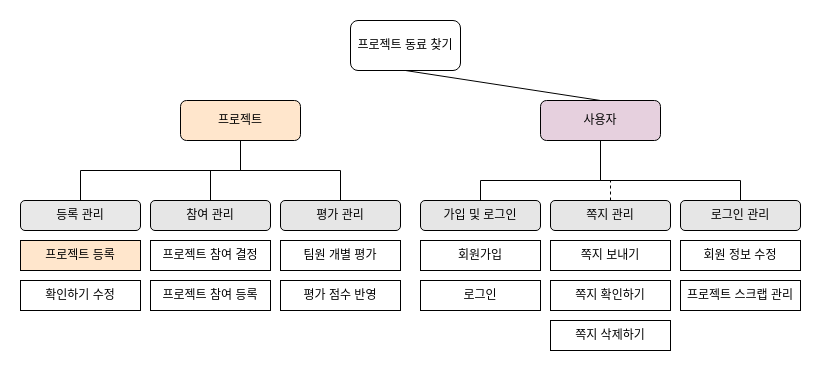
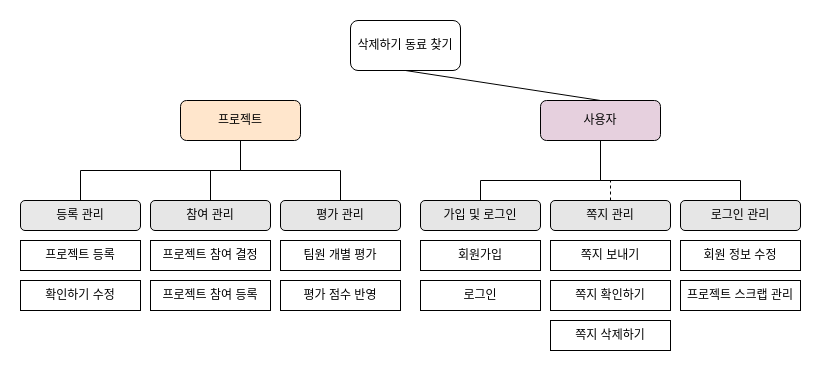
(406, 46) -> (406, 46)
(81, 256) -> (81, 256)
